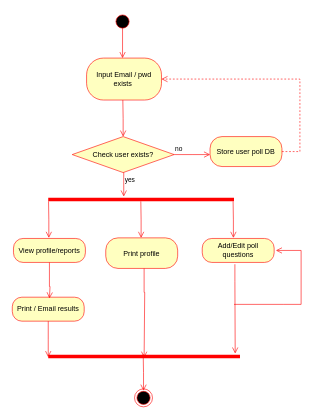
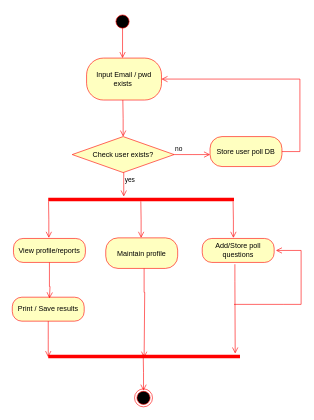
(277, 79) -> (277, 79)
(239, 251) -> (239, 251)
(142, 254) -> (142, 254)
(48, 309) -> (48, 309)
